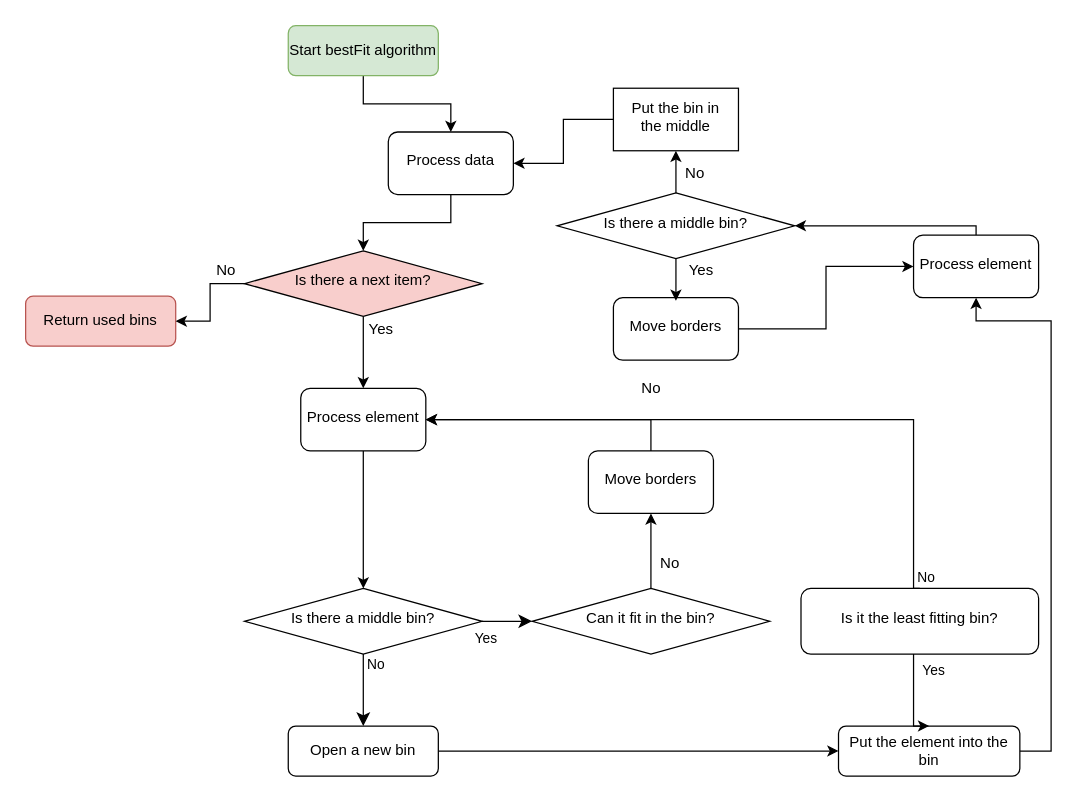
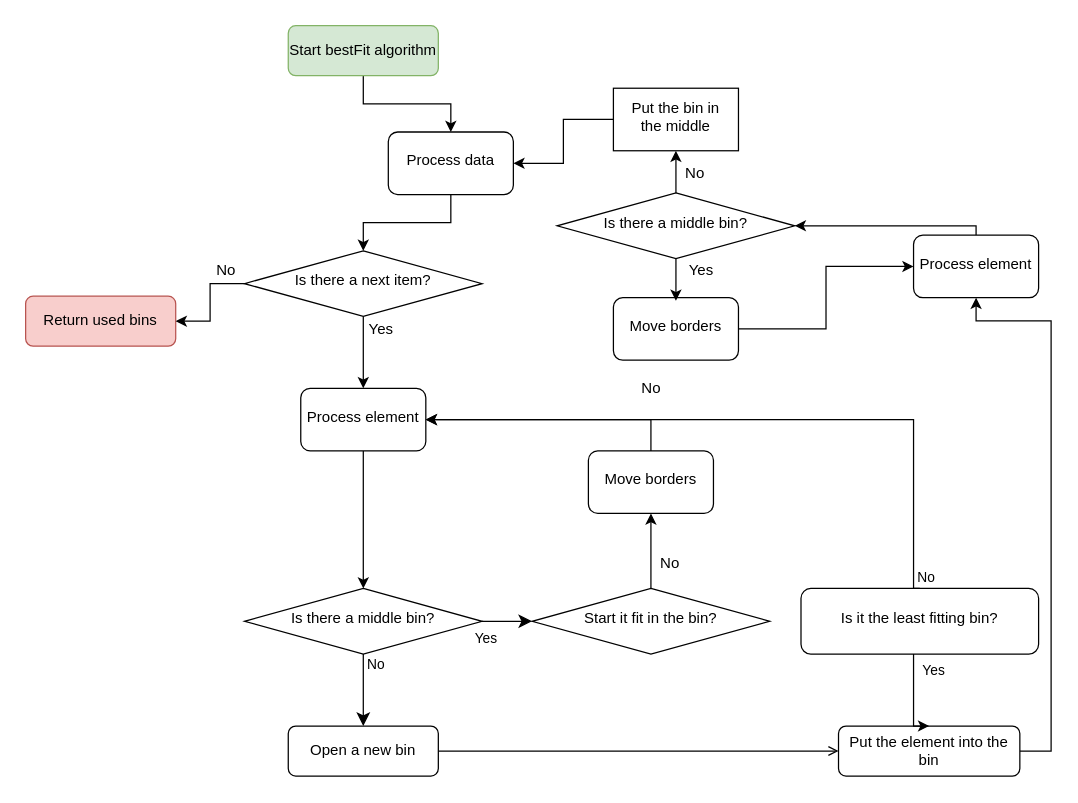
(363, 283) -> (363, 283)
(651, 618) -> (651, 618)
(828, 751) -> (830, 751)
